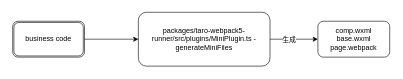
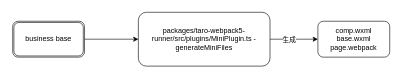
(48, 39) -> (48, 39)
